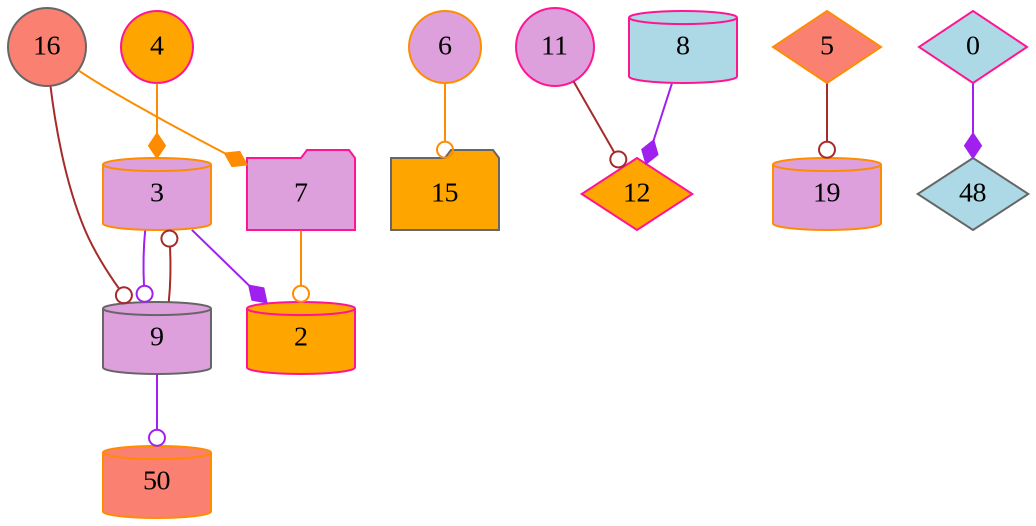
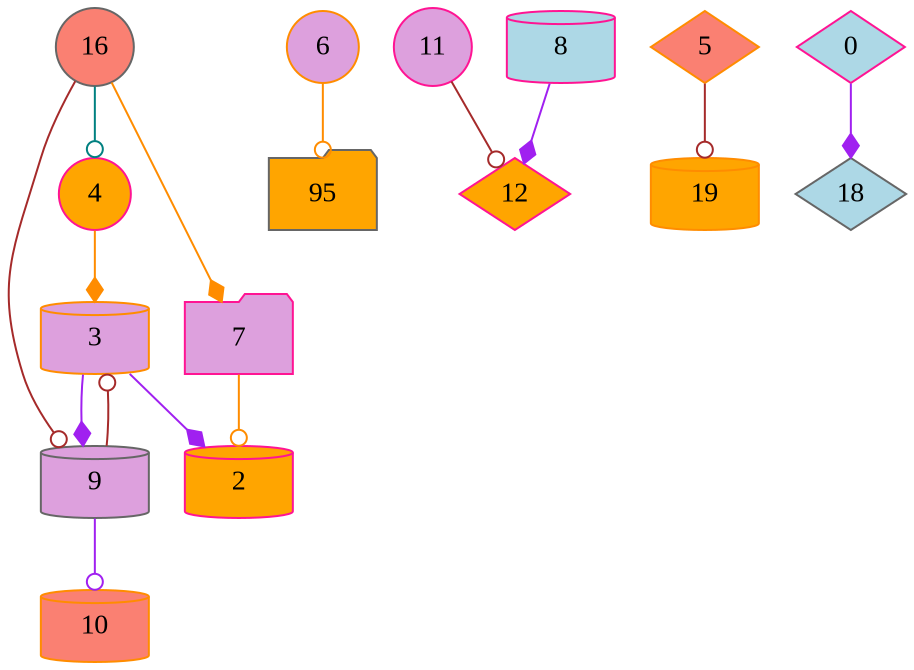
none -> (95, 114)
(445, 194) -> (323, 194)
(827, 194) -> (705, 194)
(973, 194) -> (851, 194)
(144, 258) -> (82, 398)
(157, 482) -> (95, 626)
